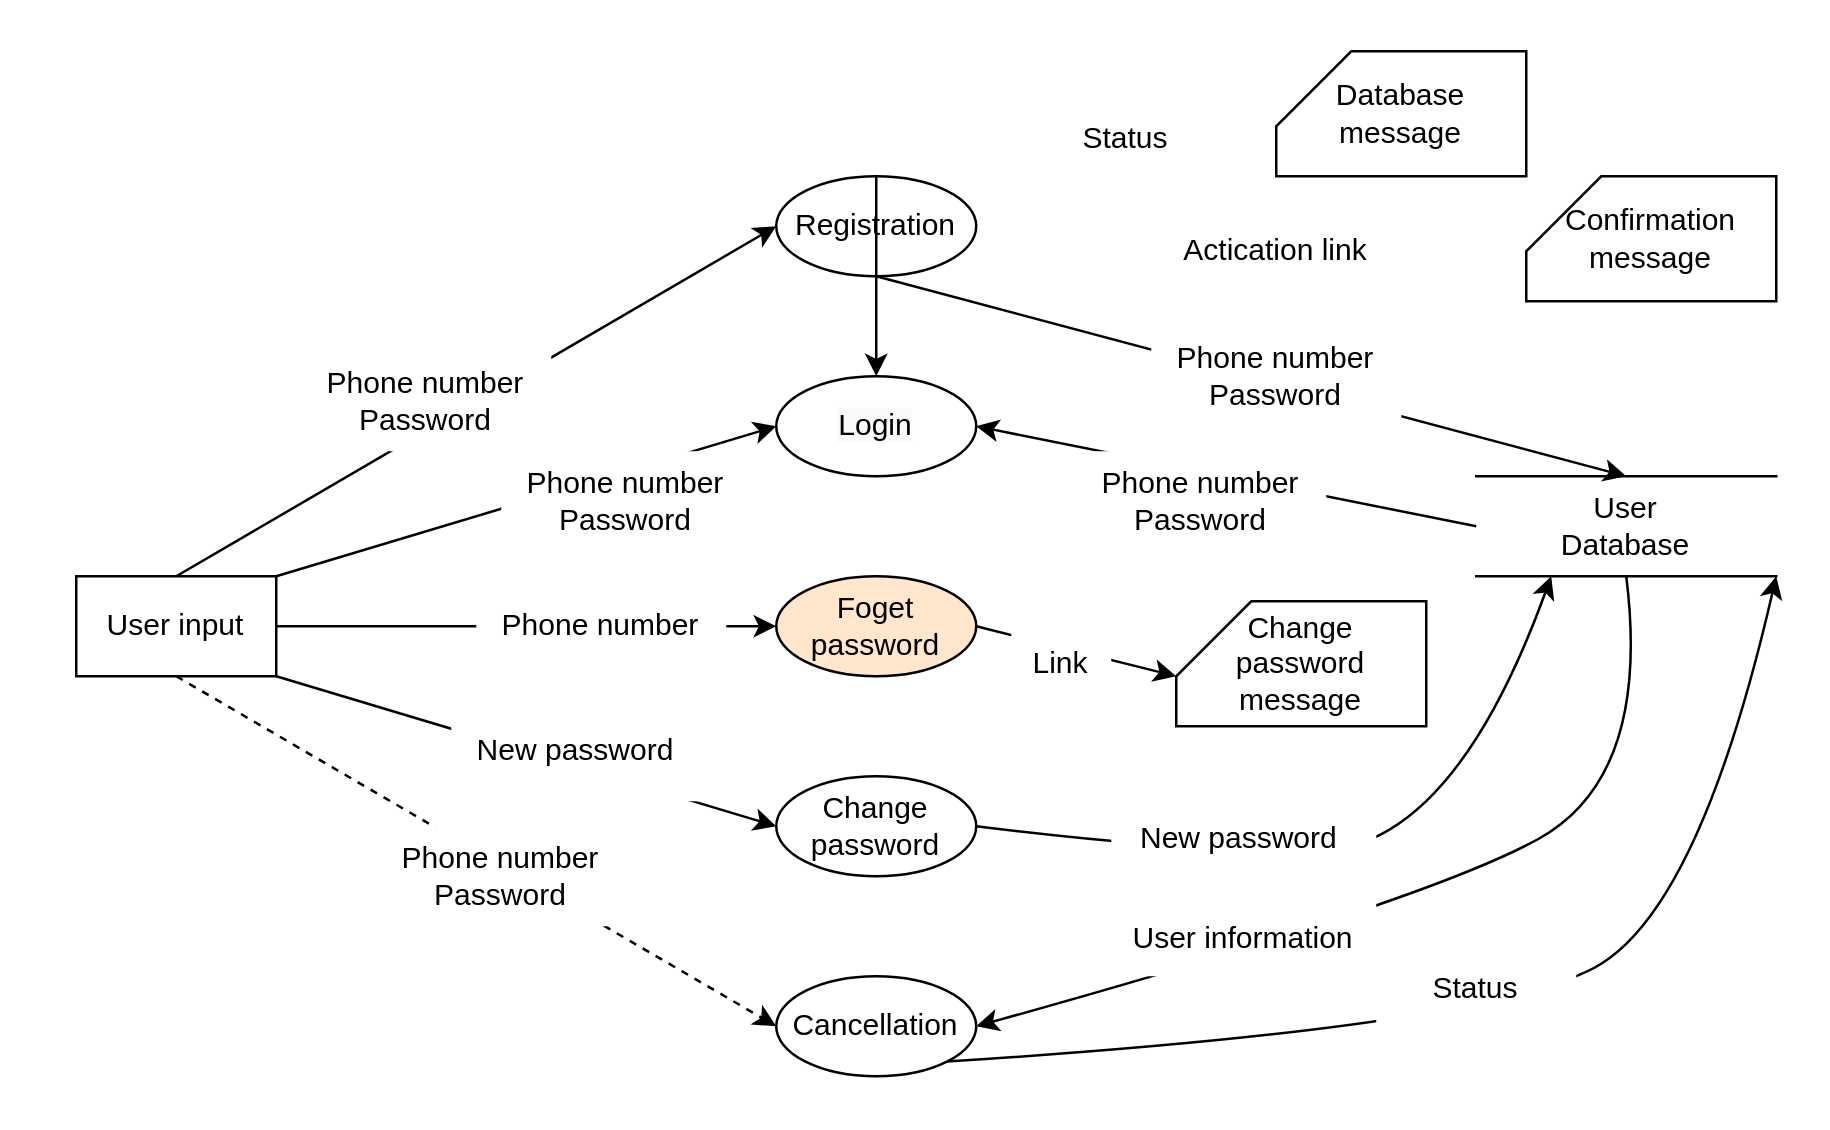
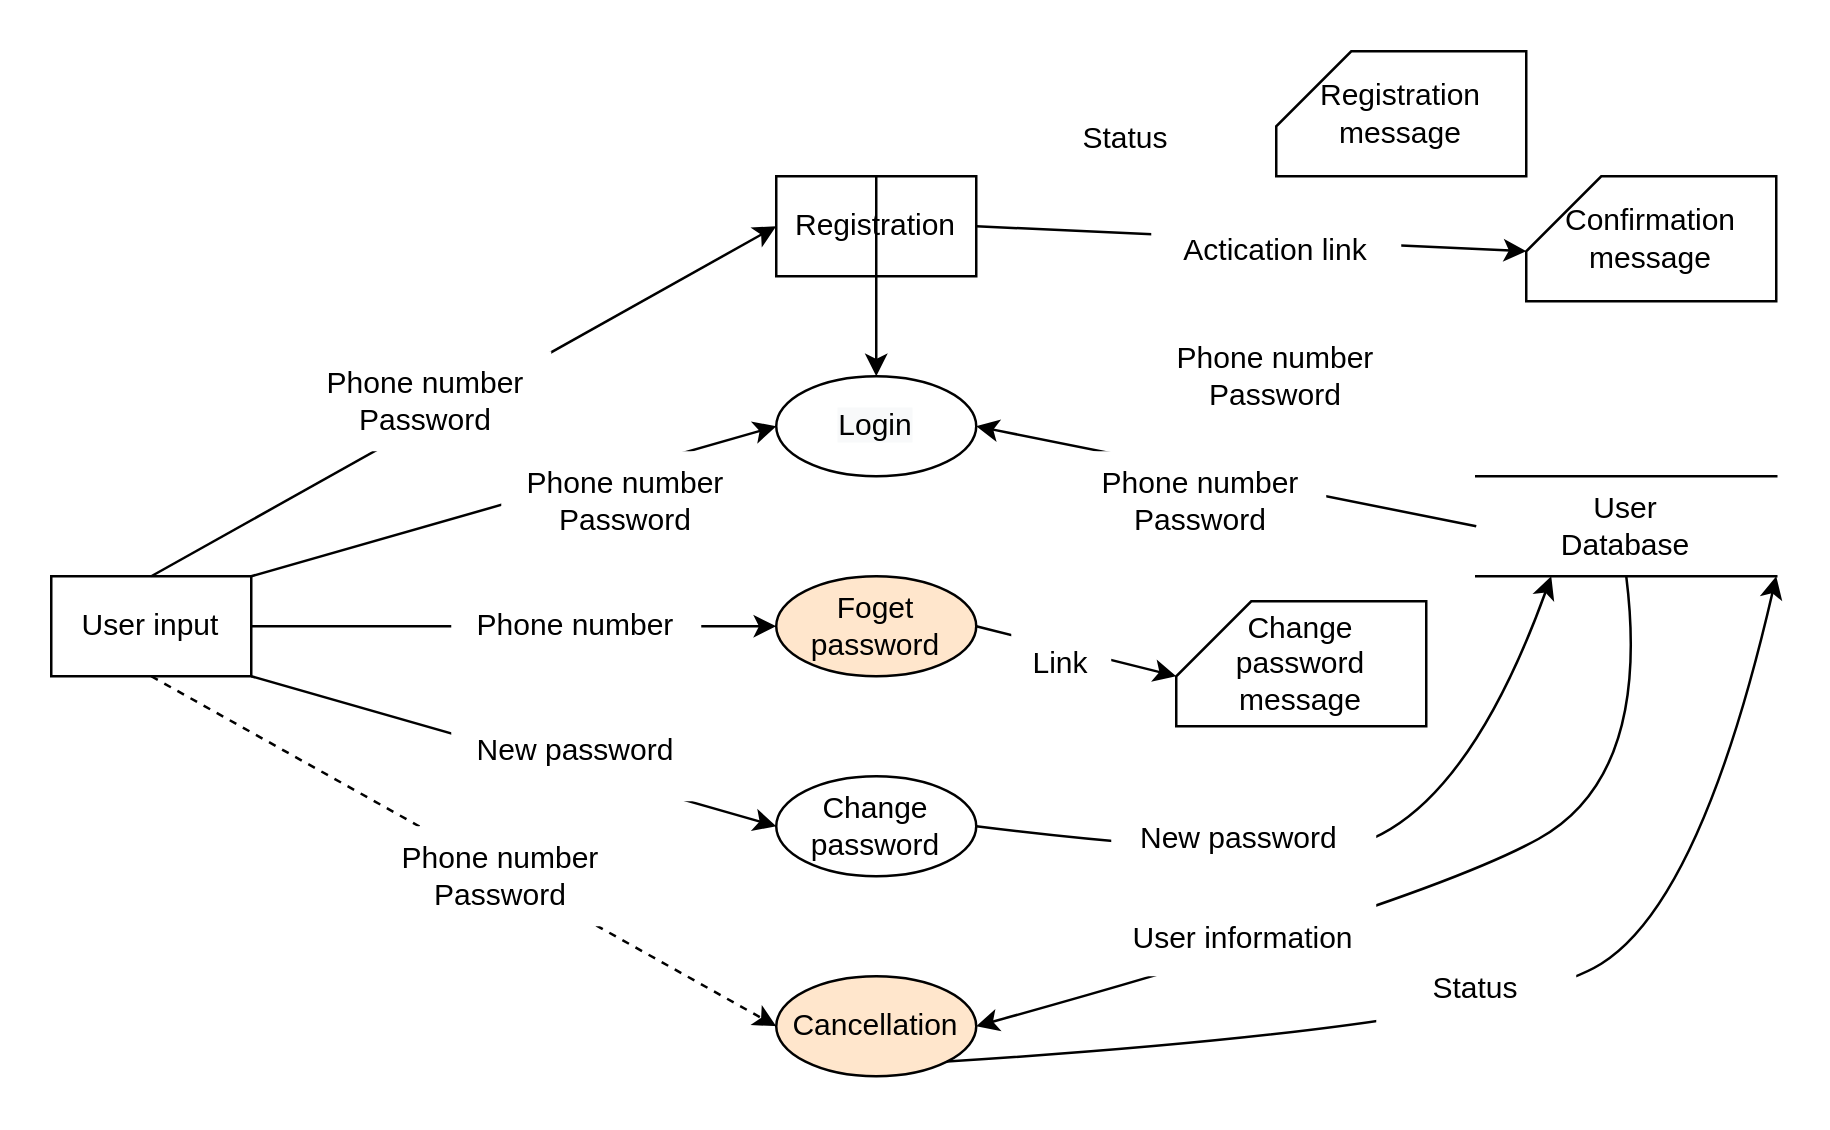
(1401, 114) -> (1401, 114)
(876, 226) -> (876, 226)
none -> (1064, 230)
(1016, 314) -> none
(176, 626) -> (151, 626)
(601, 626) -> (576, 626)
(876, 1026) -> (876, 1026)
